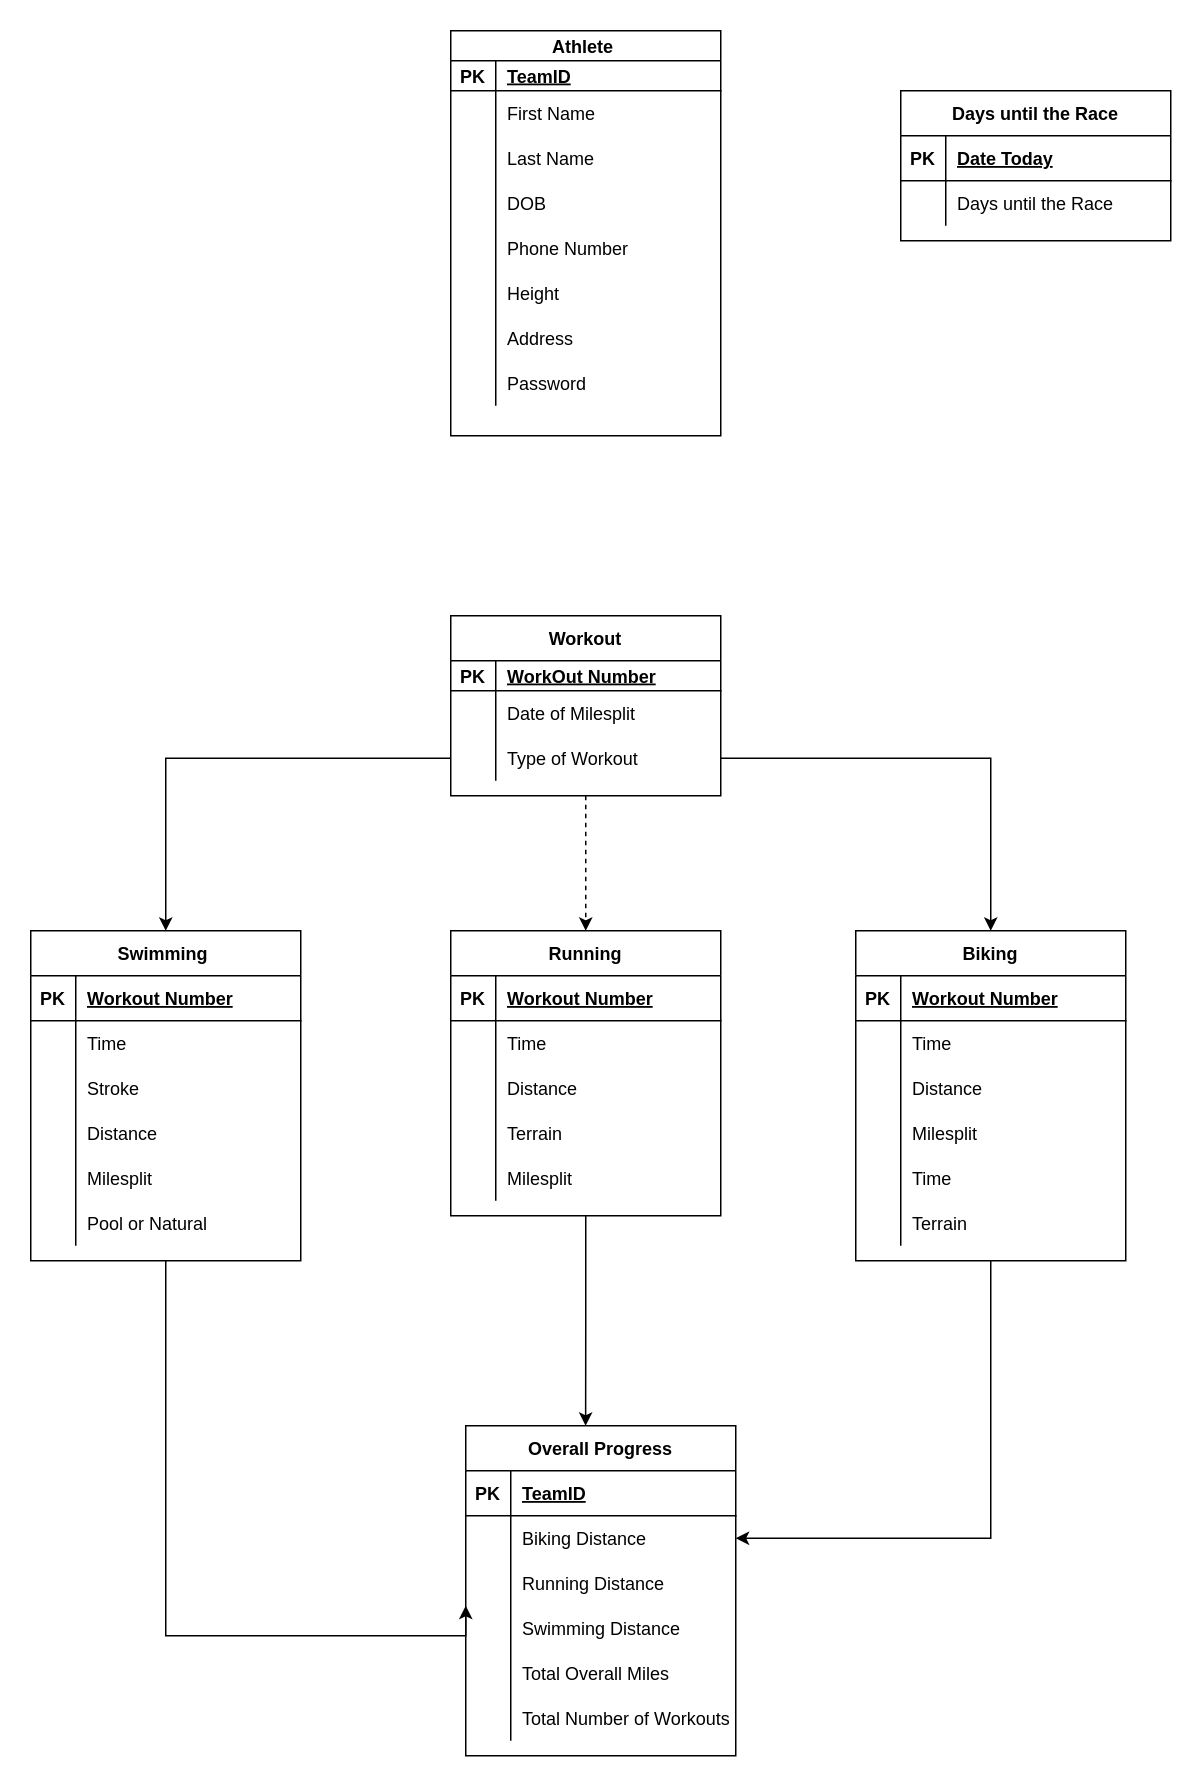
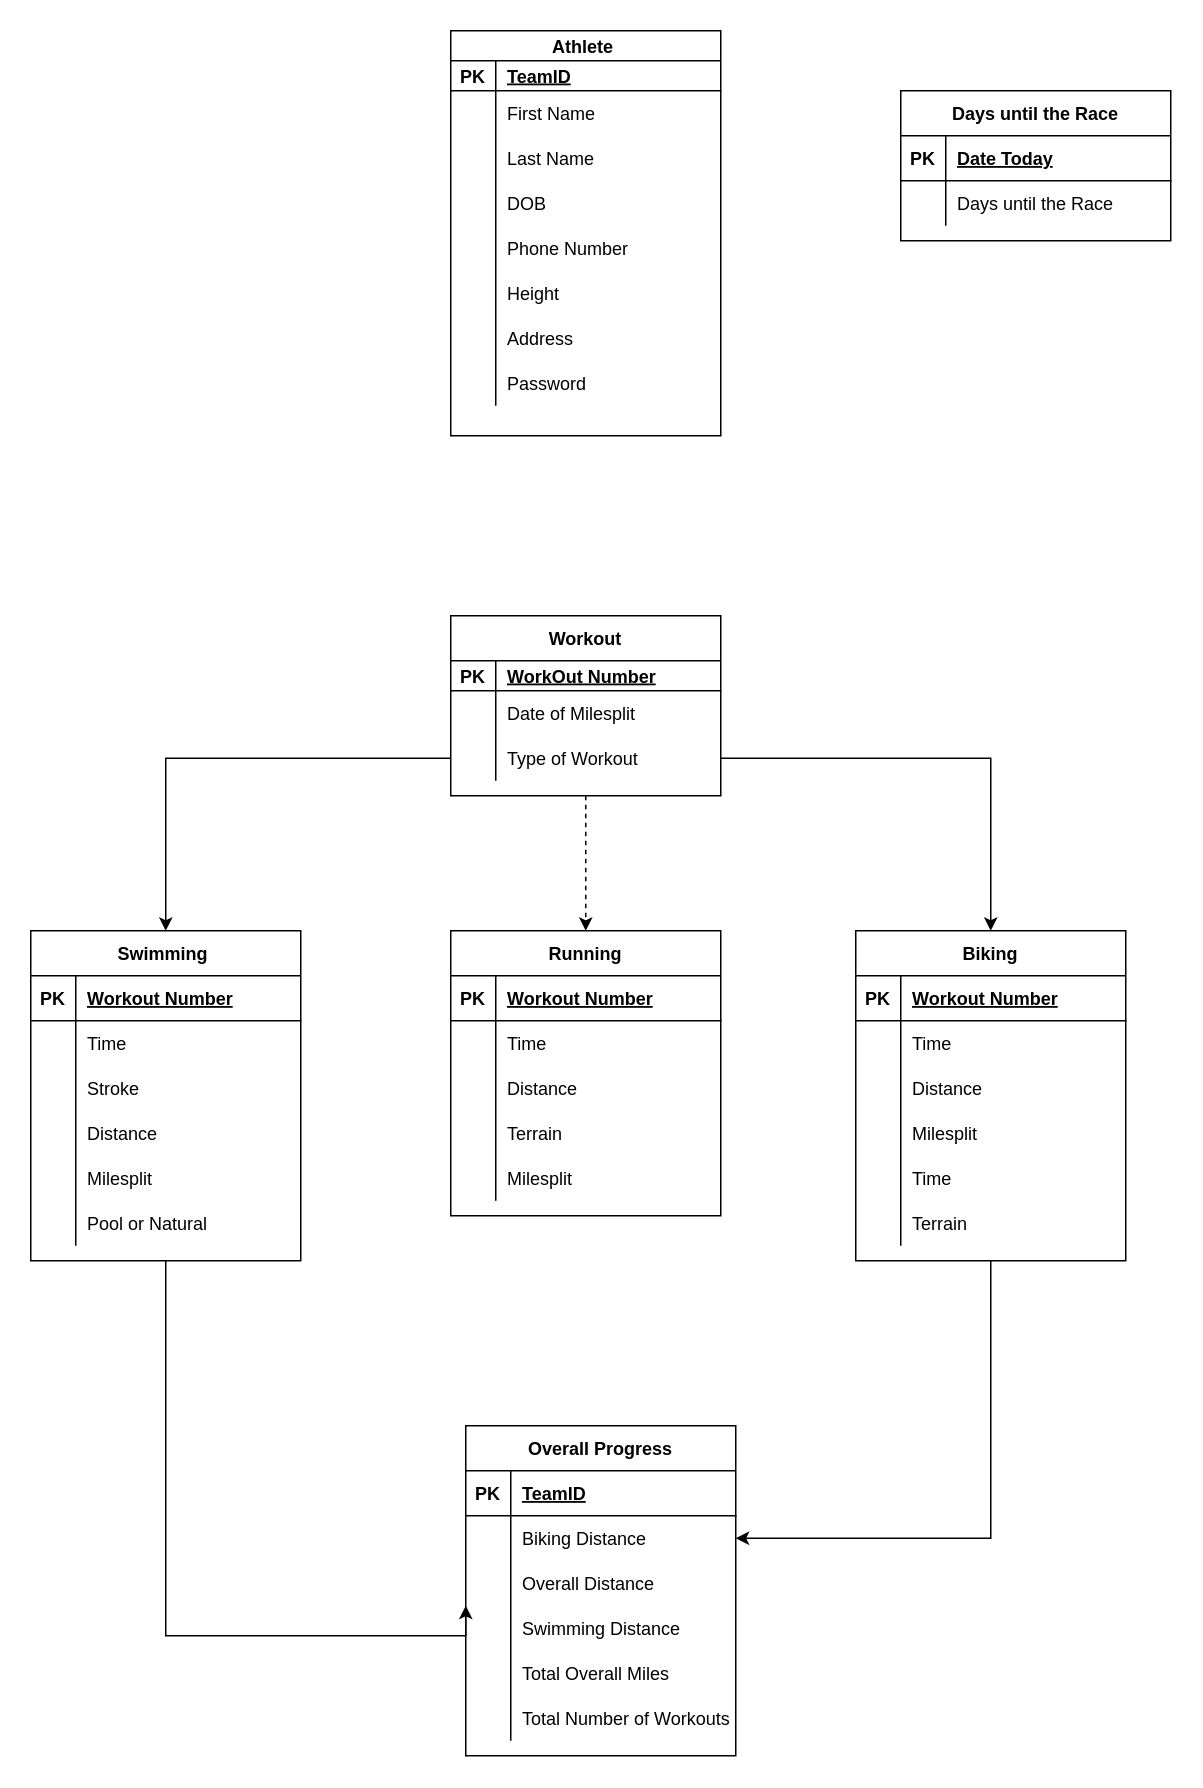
(586, 1317) -> none
(596, 1584) -> (593, 1584)
